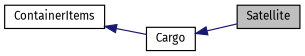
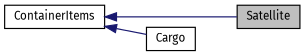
(222, 27) -> (177, 17)
